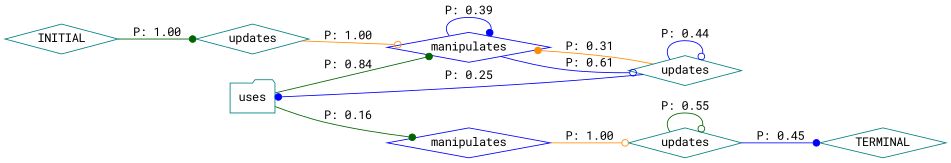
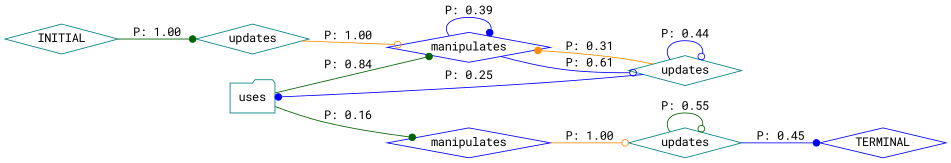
(883, 143) -> (883, 143)
